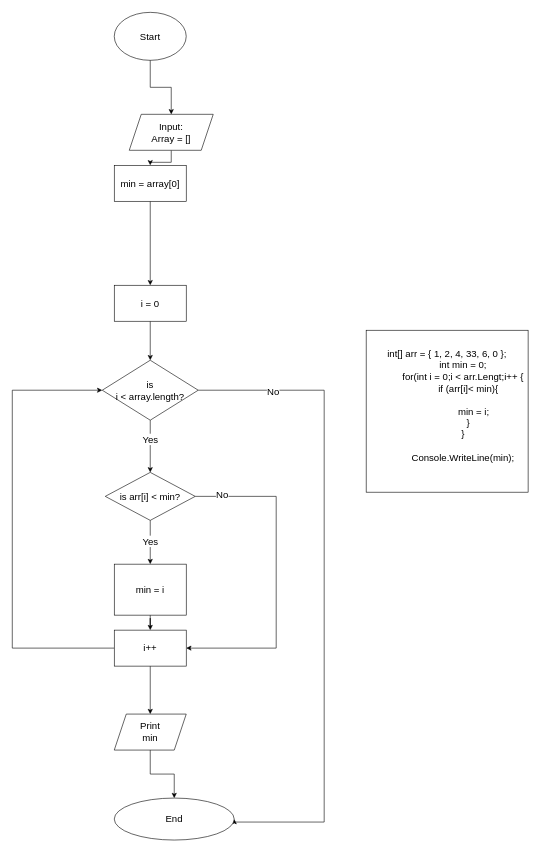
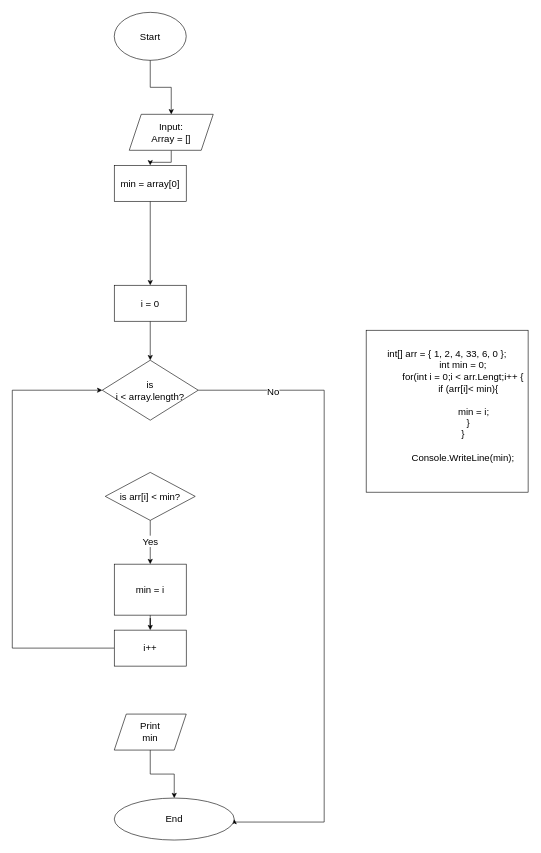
(150, 440) -> none
(236, 497) -> none
(150, 708) -> none
